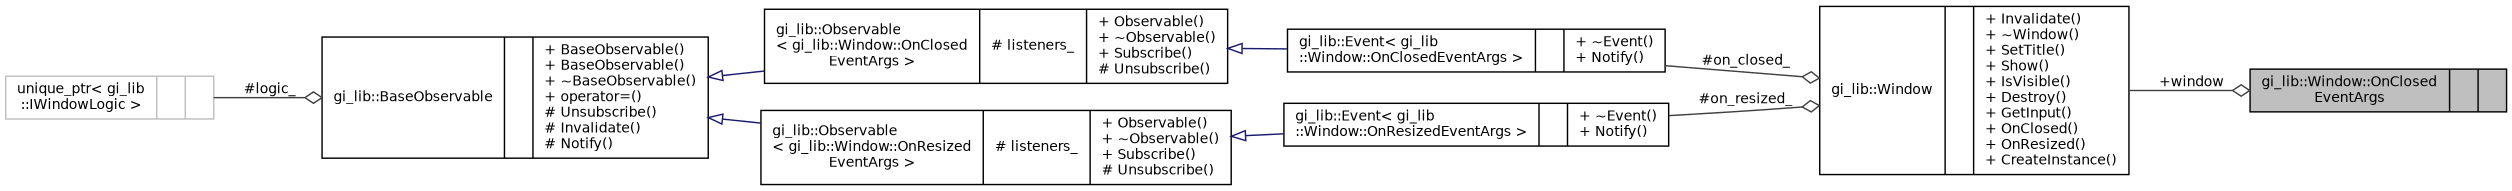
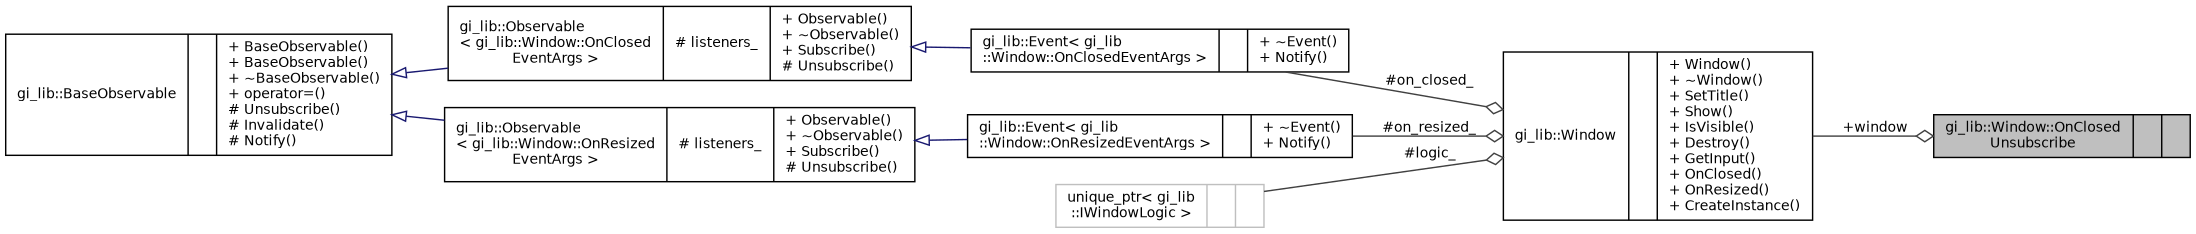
(2033, 19) -> (1710, 65)
(259, 98) -> (1375, 176)
(2350, 98) -> (2033, 143)
